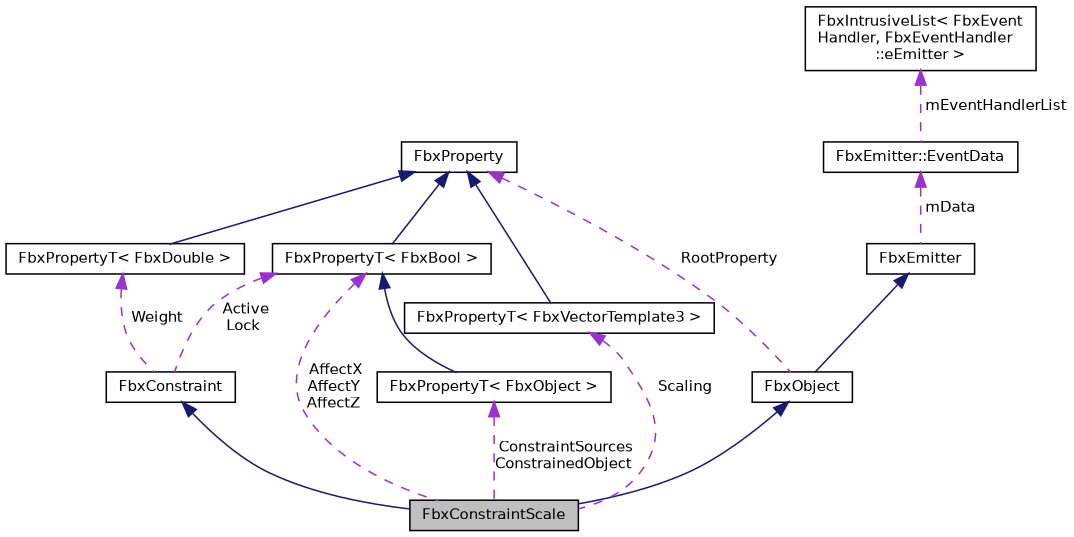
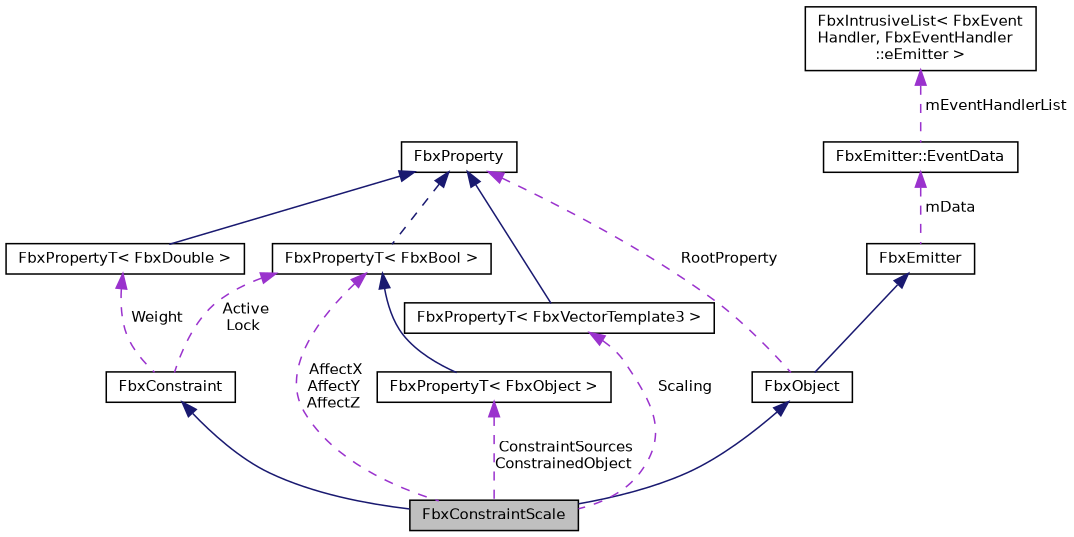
(416, 214) -> (416, 214)
